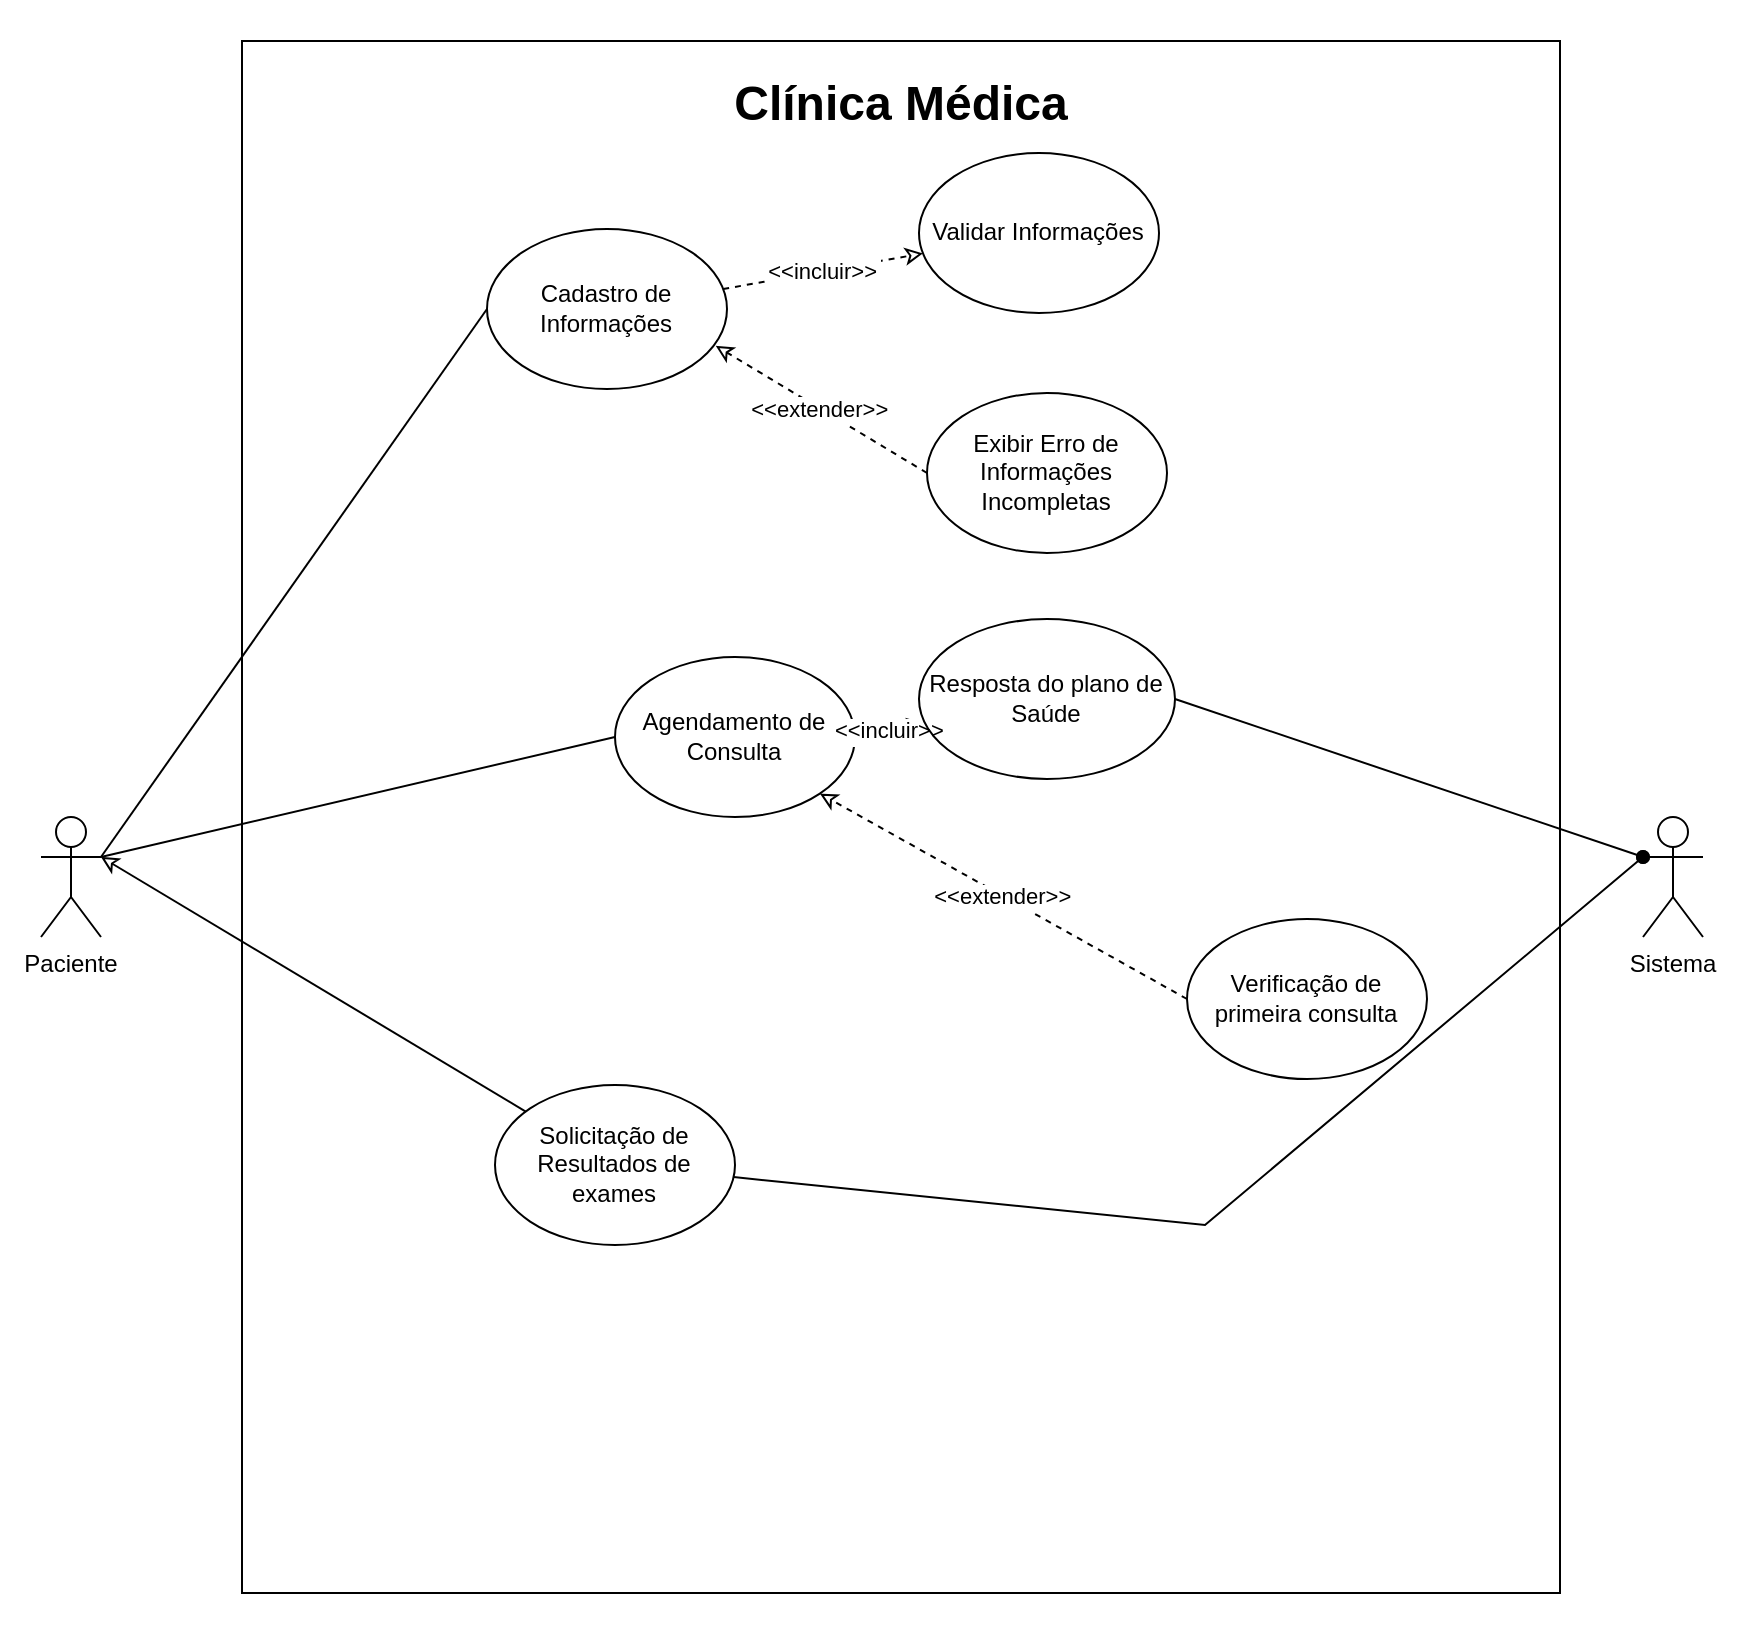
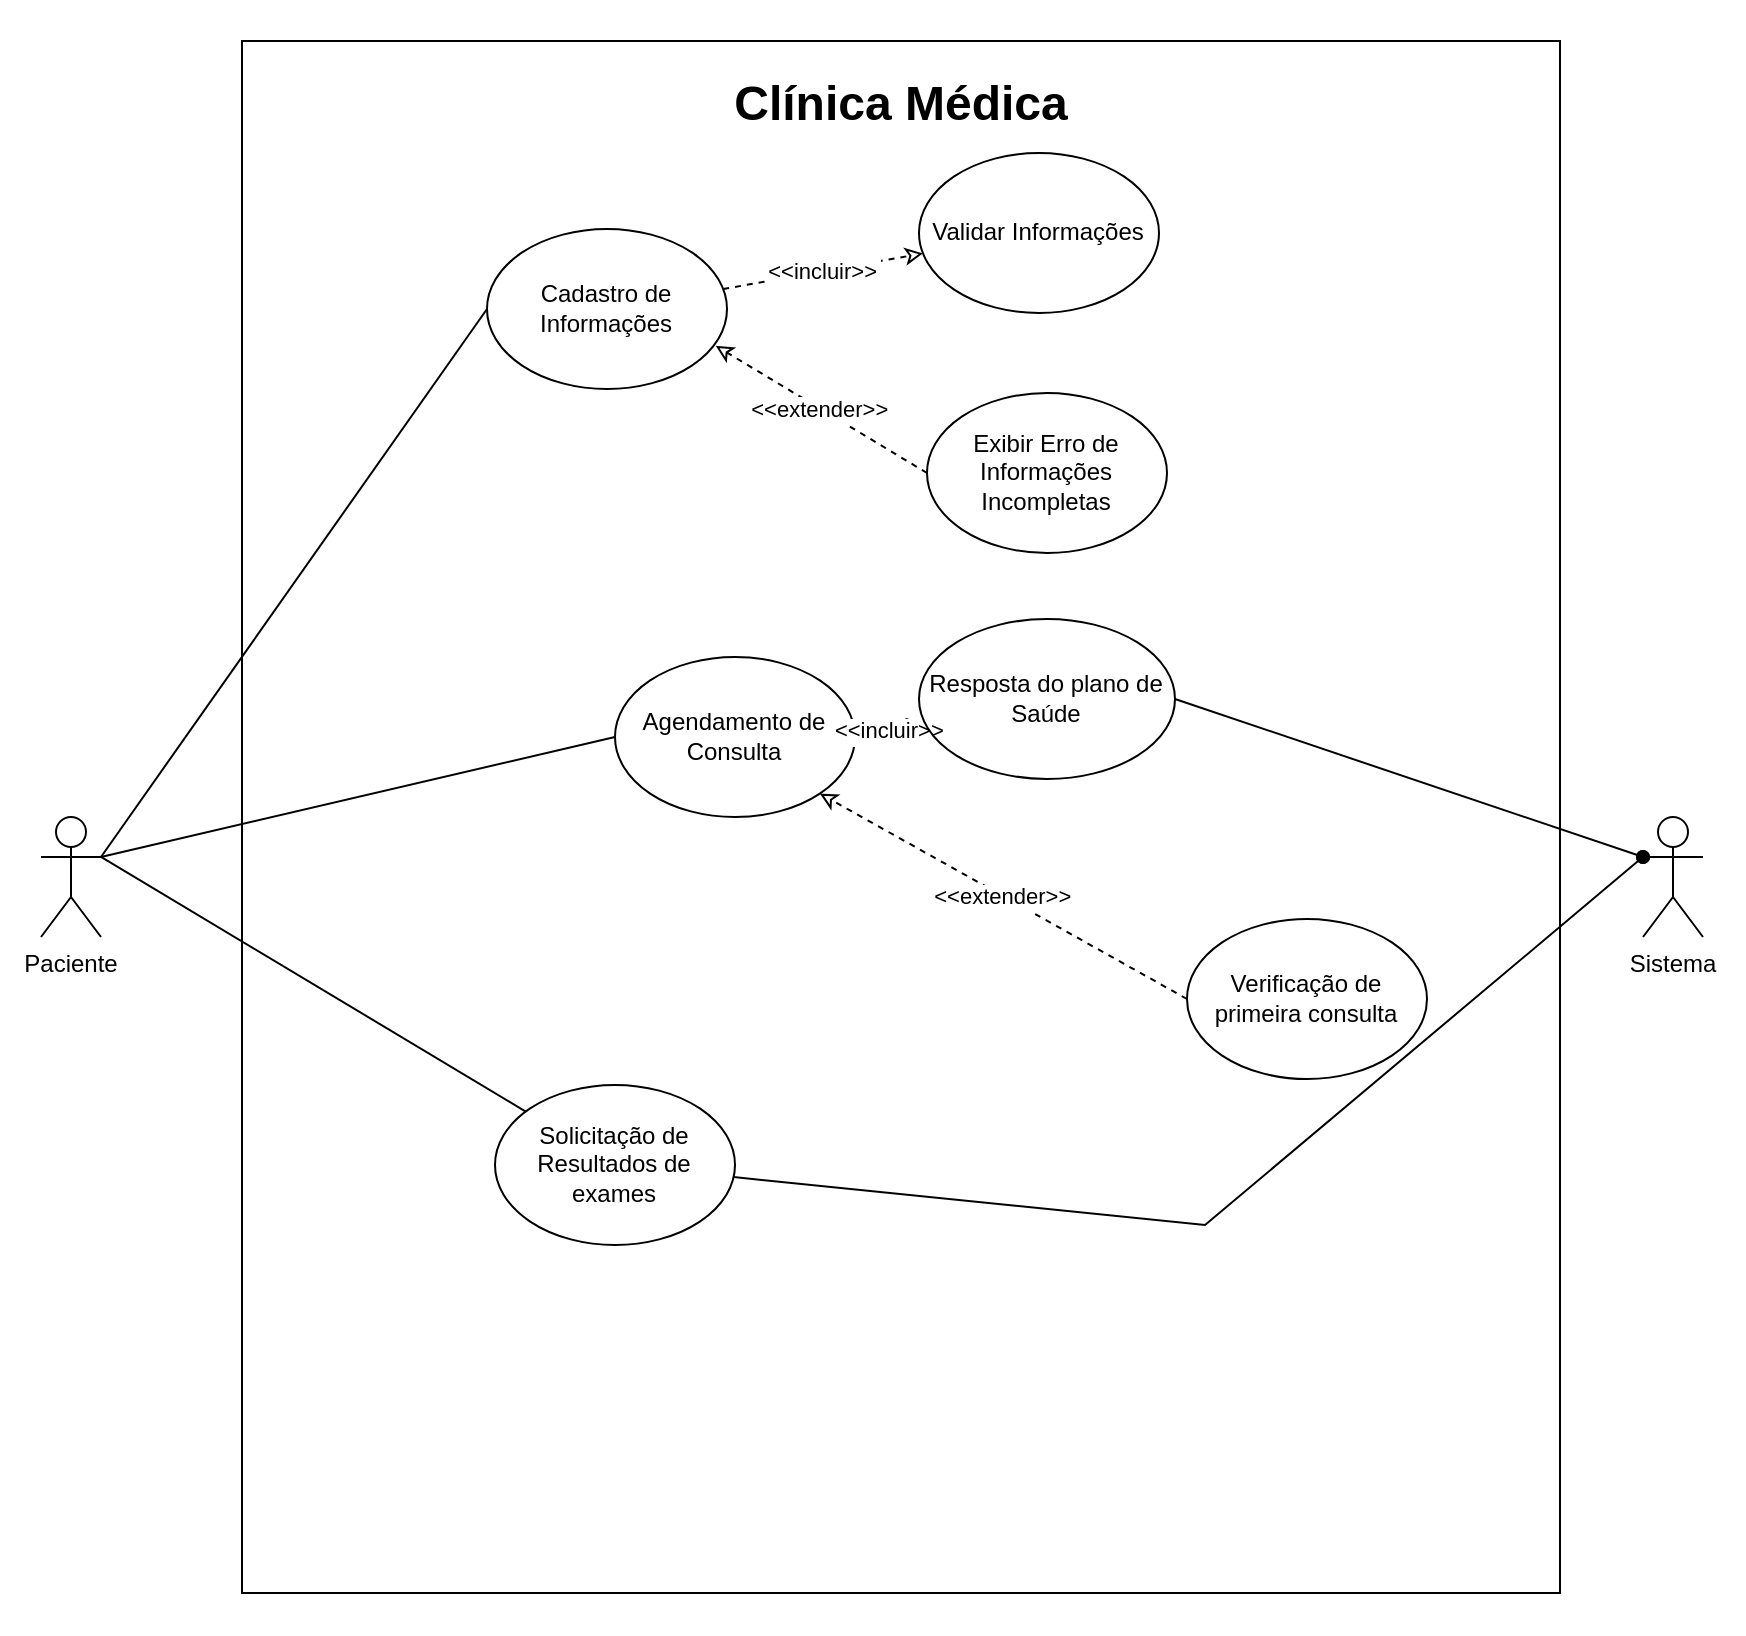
(114, 865) -> (109, 862)
